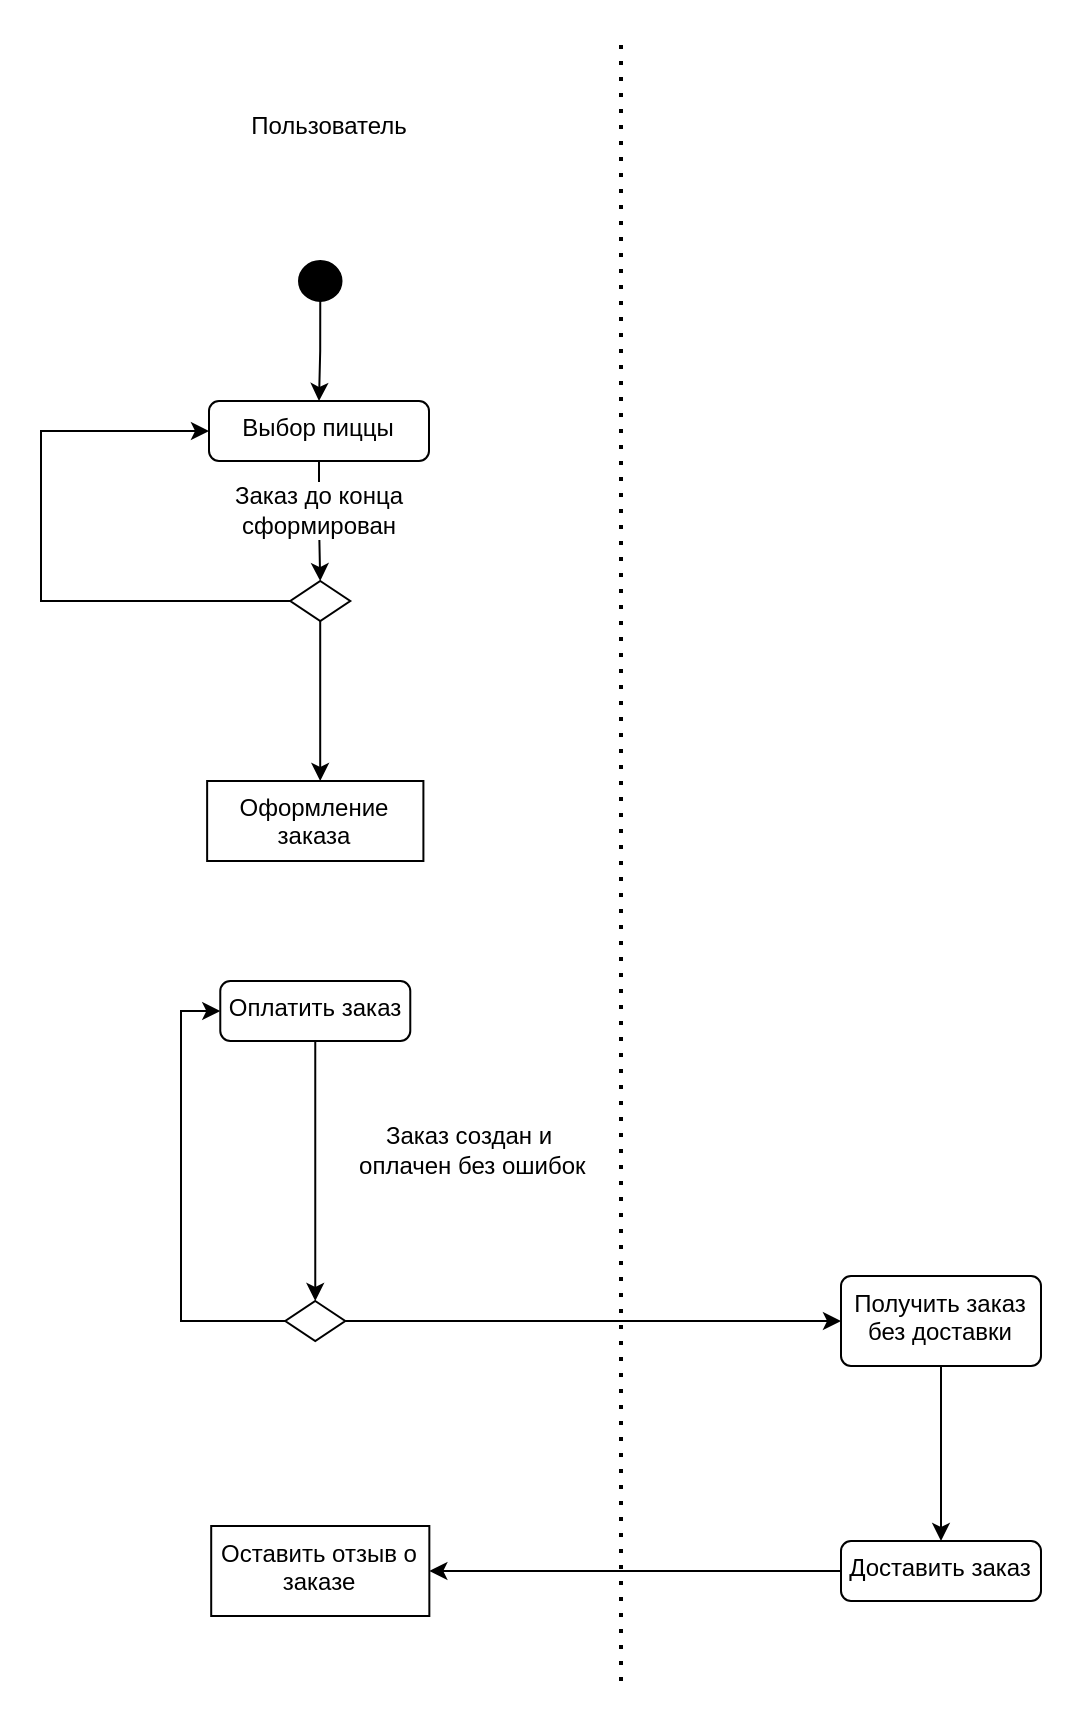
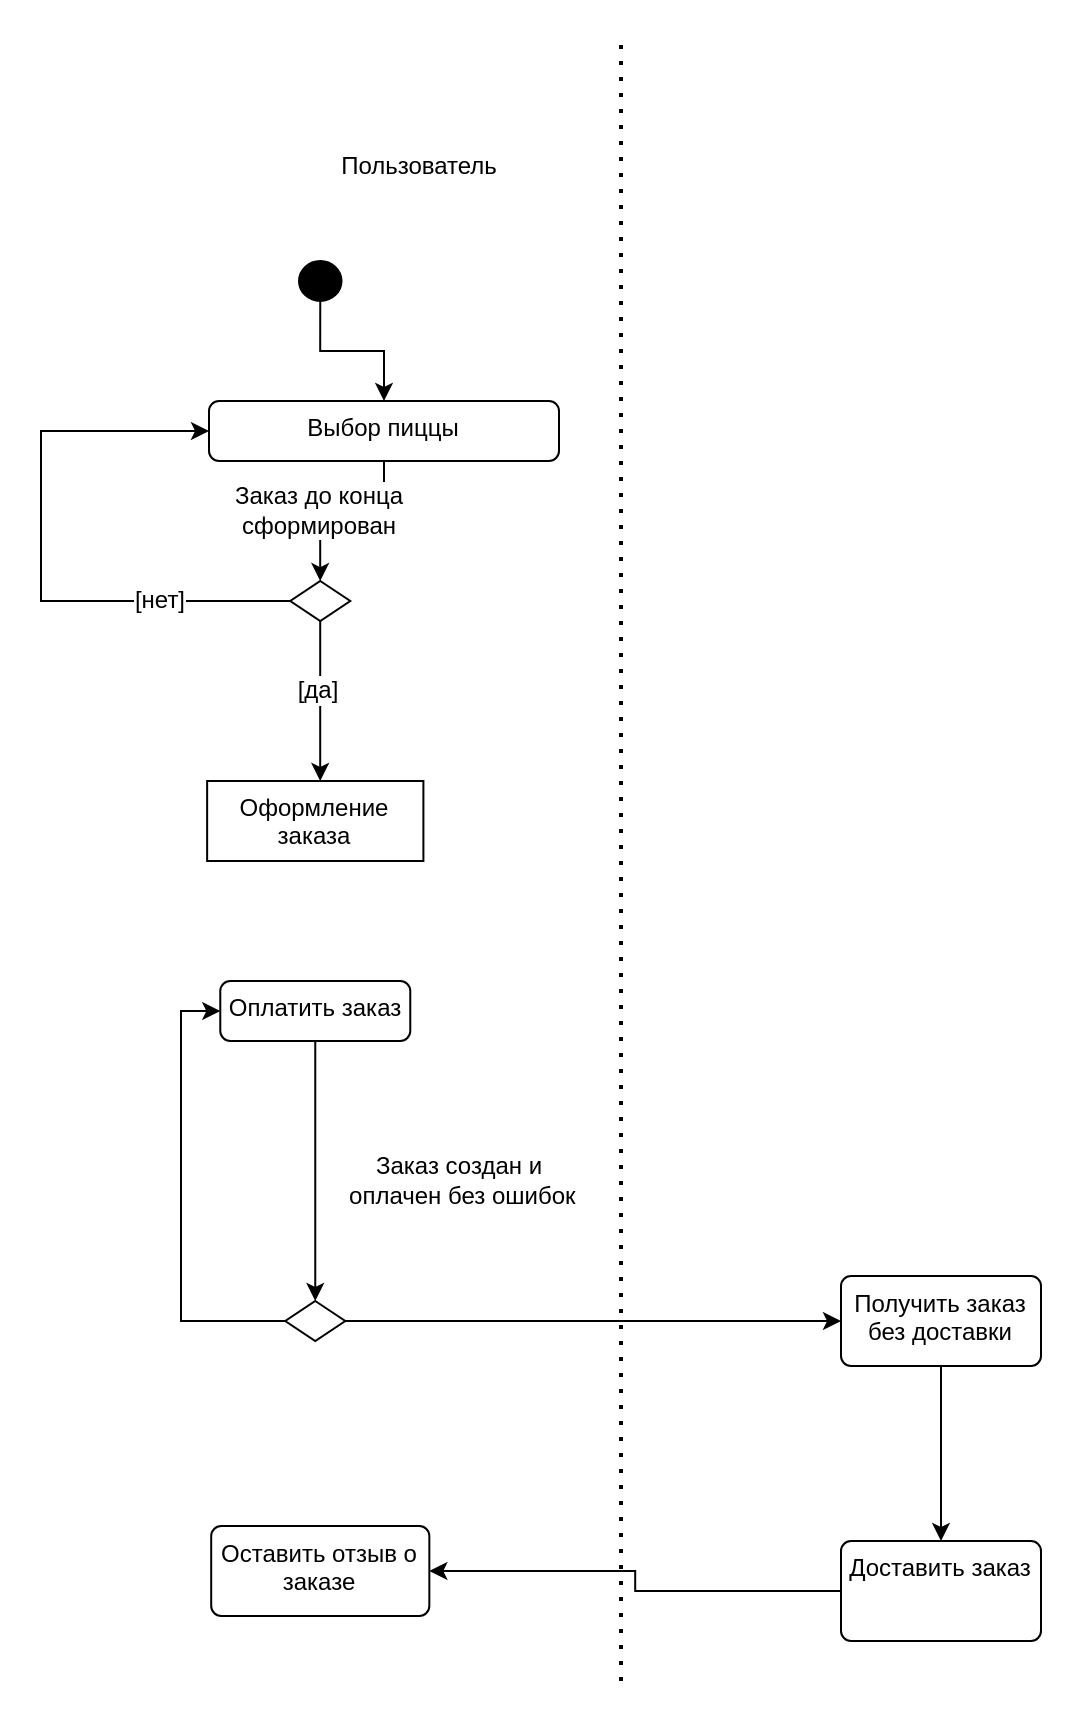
(329, 127) -> (419, 167)
(319, 431) -> (384, 431)
none -> (160, 601)
none -> (319, 691)
(469, 1151) -> (459, 1181)
(320, 1571) -> (320, 1571)
(941, 1571) -> (941, 1591)
